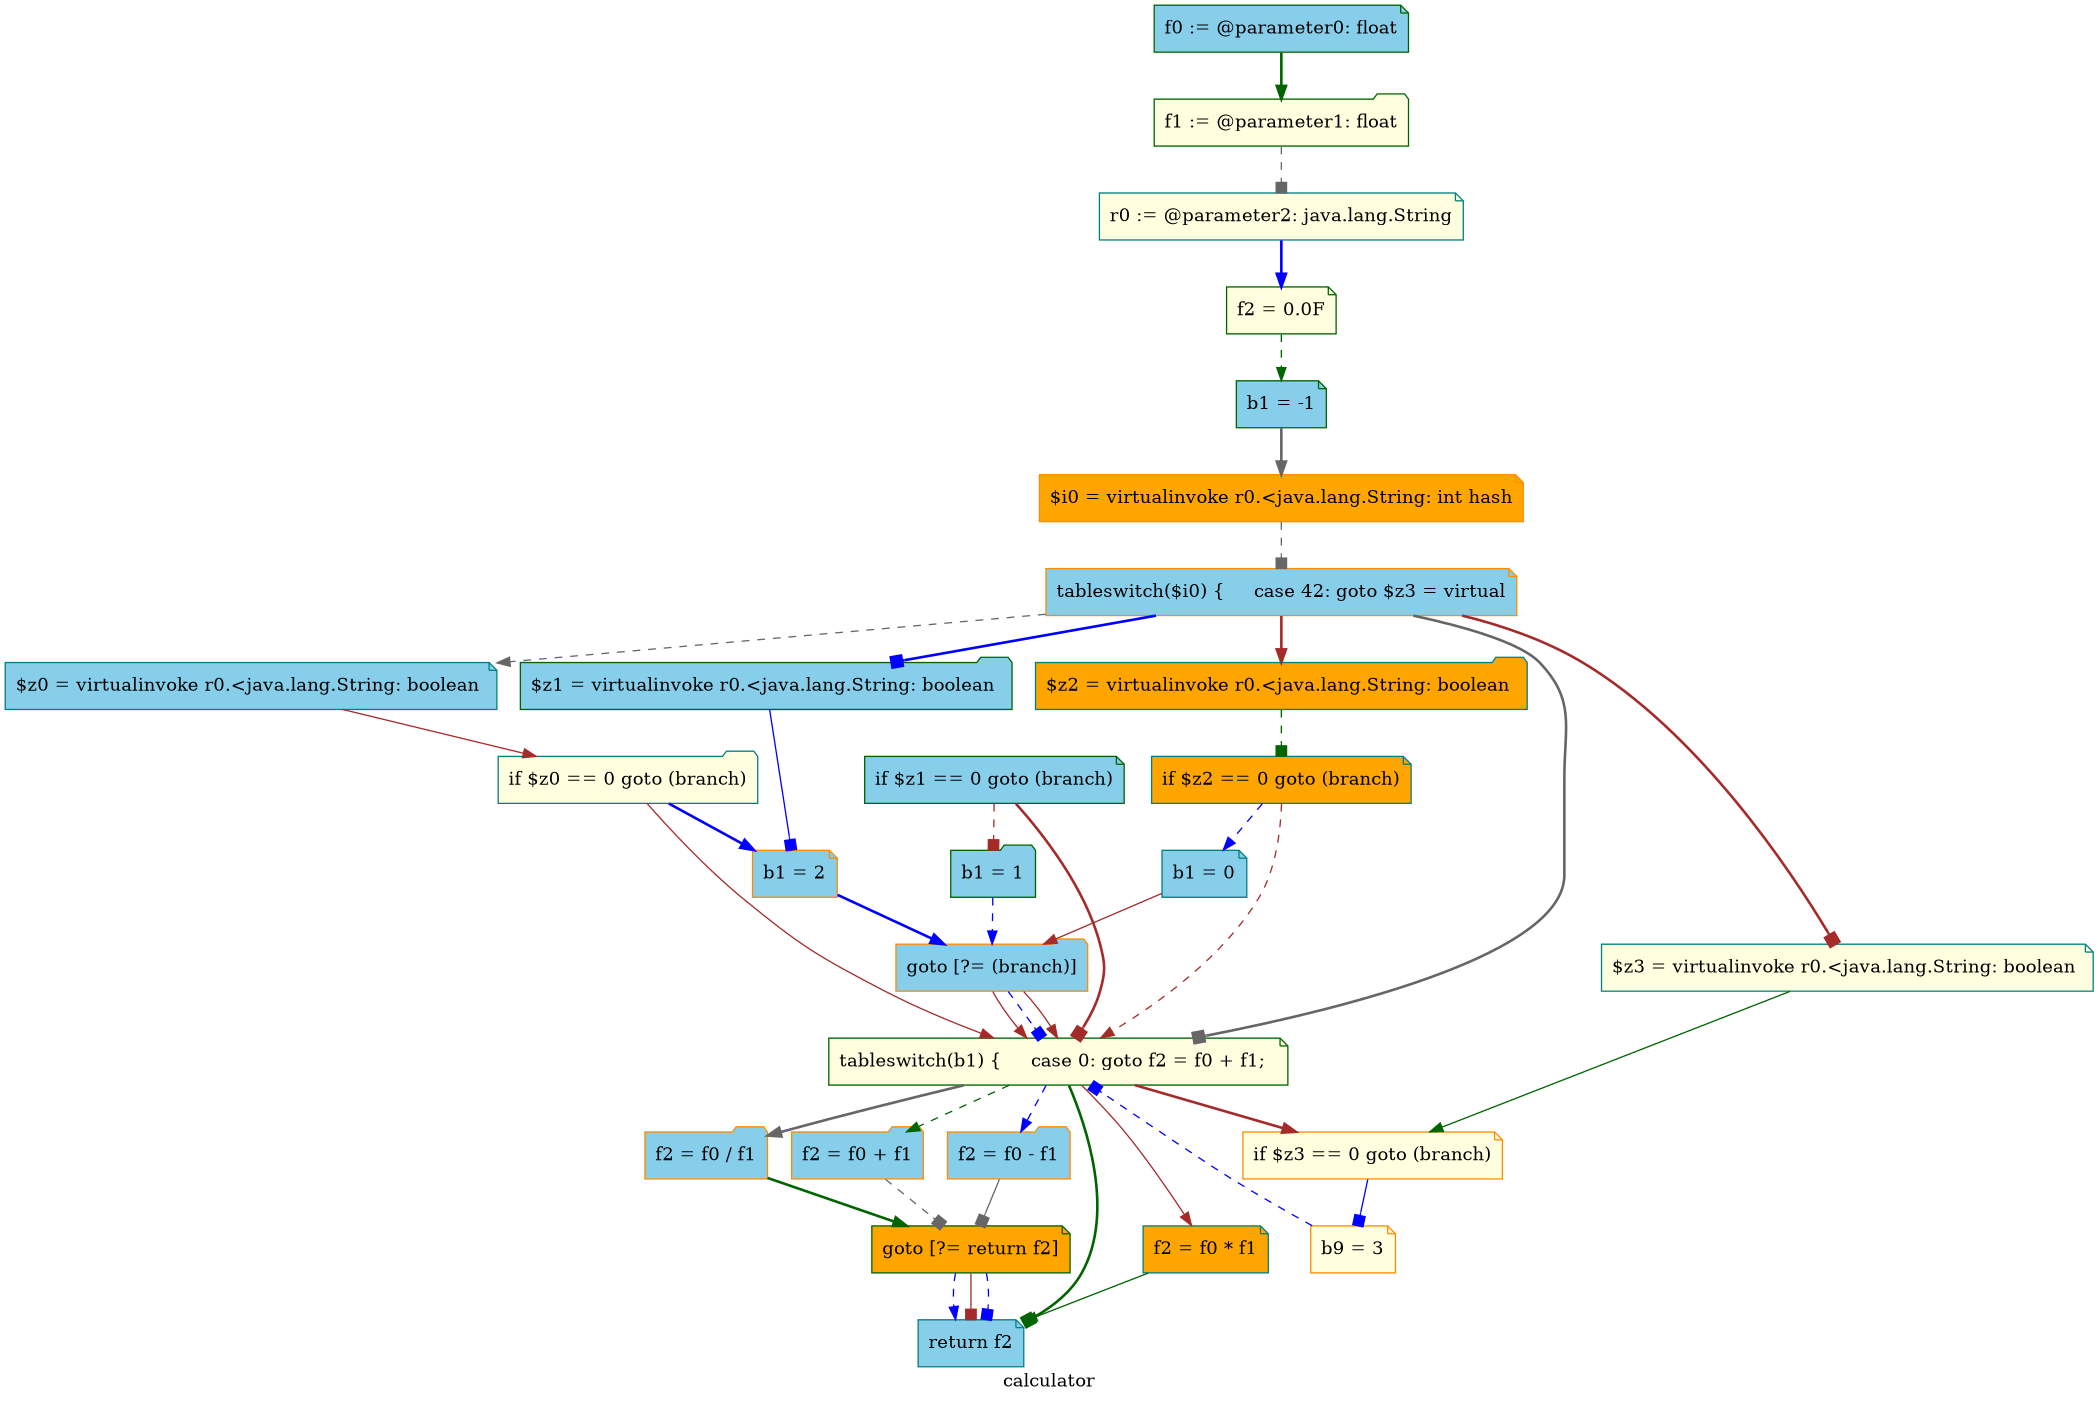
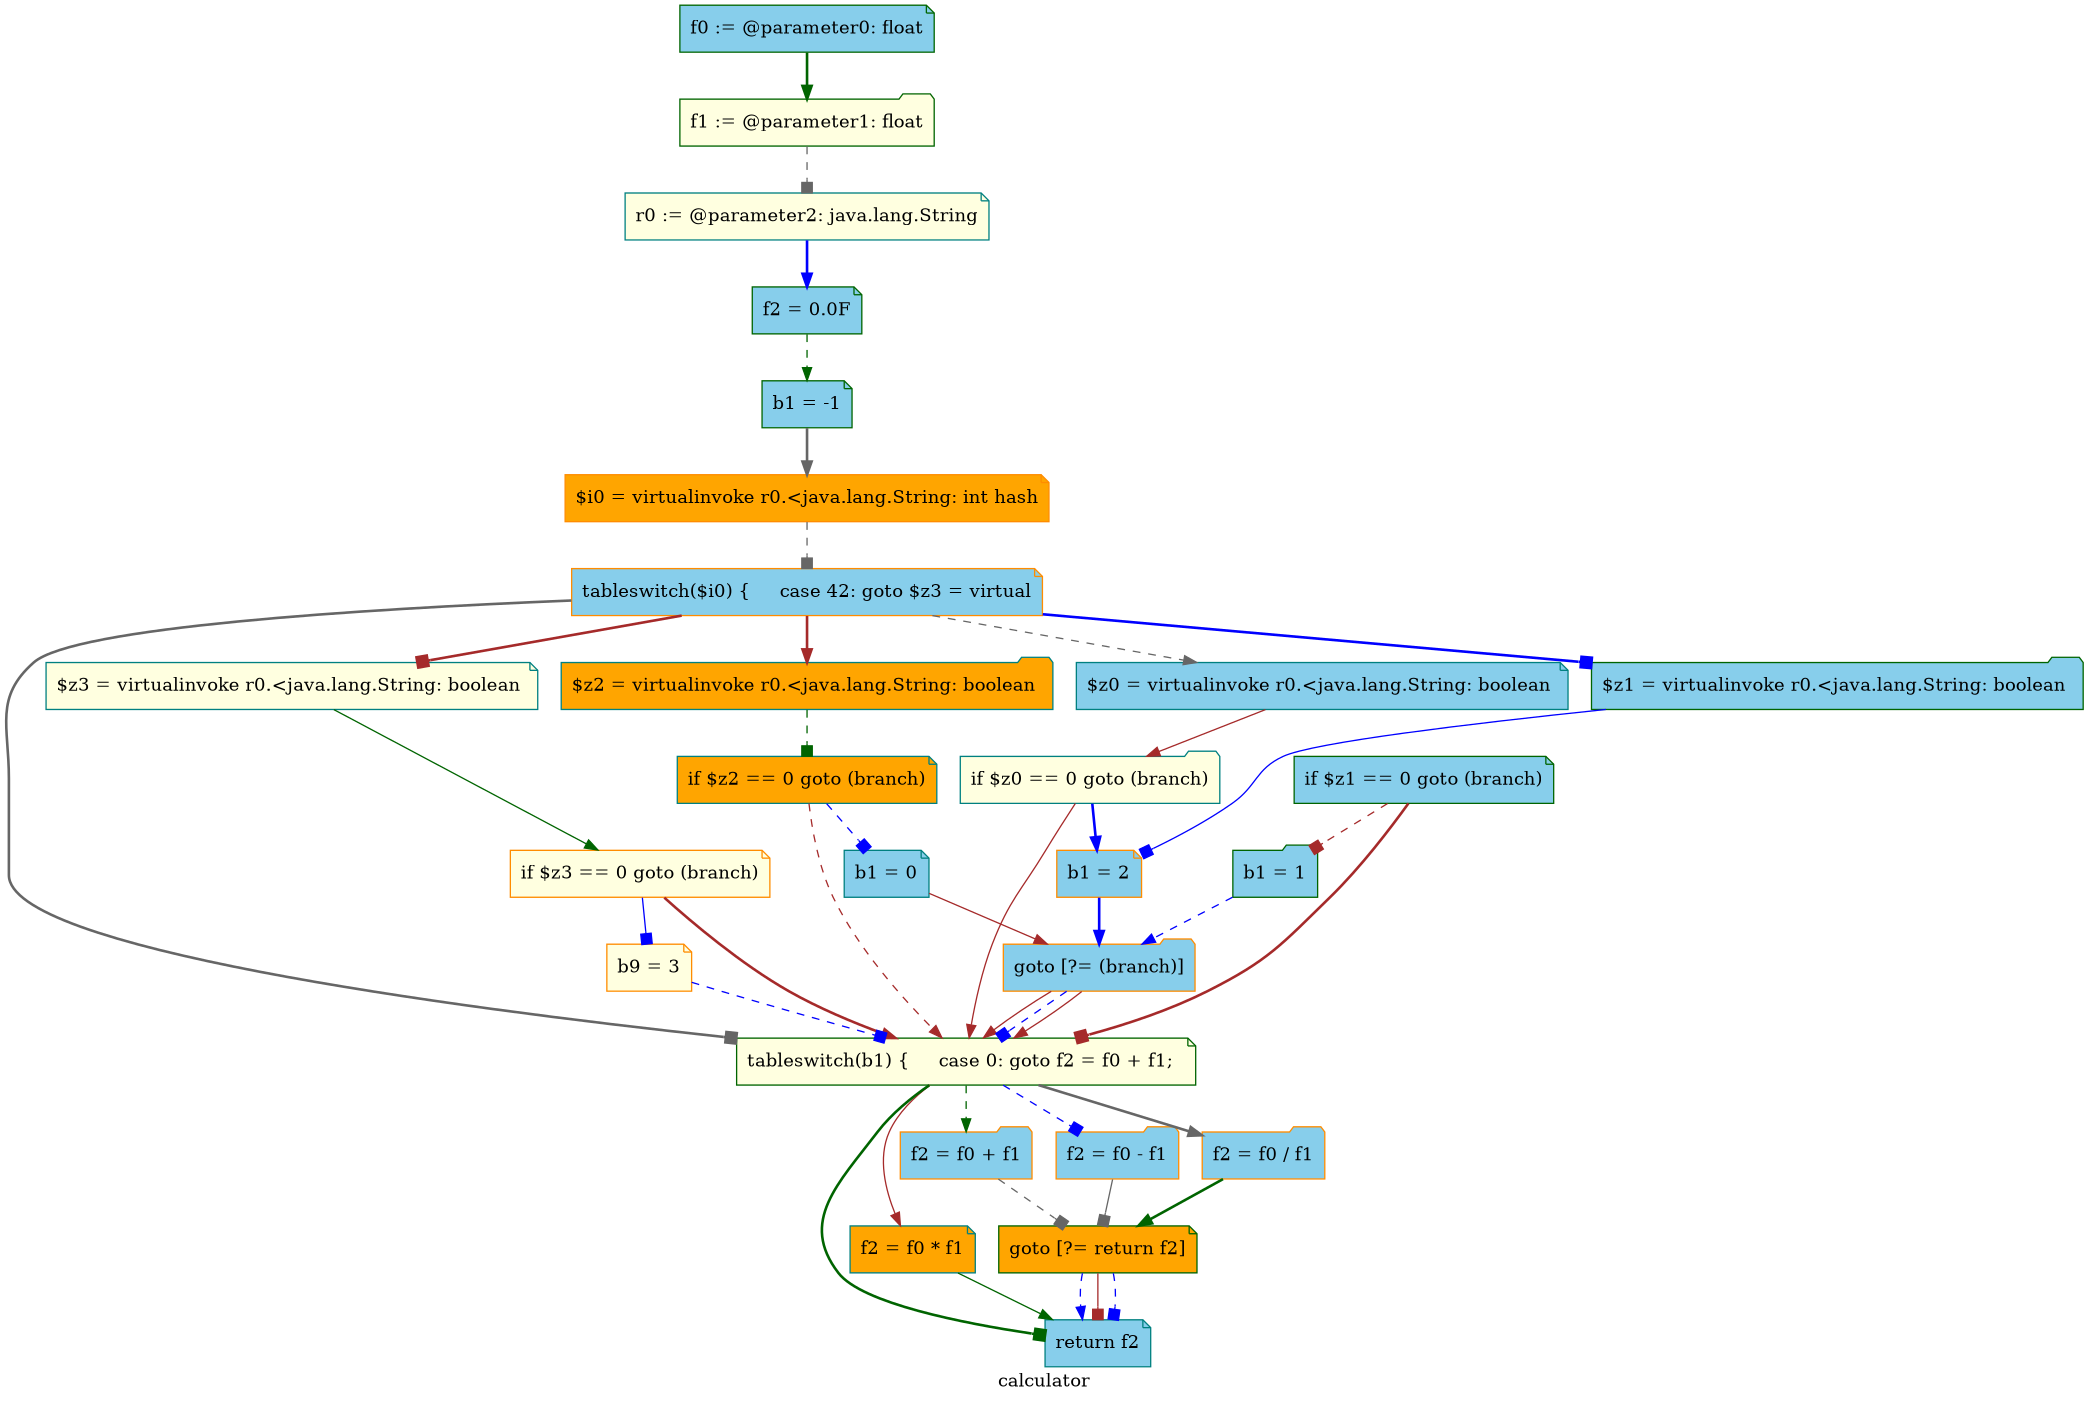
(1281, 310) -> (807, 310)
(1247, 822) -> (843, 822)
(1037, 1103) -> (1036, 1105)
(1209, 1107) -> (766, 977)
